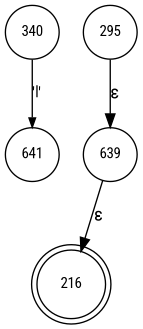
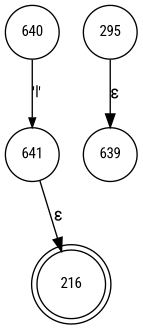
(32, 32) -> (32, 32)
(94, 209) -> (49, 209)
